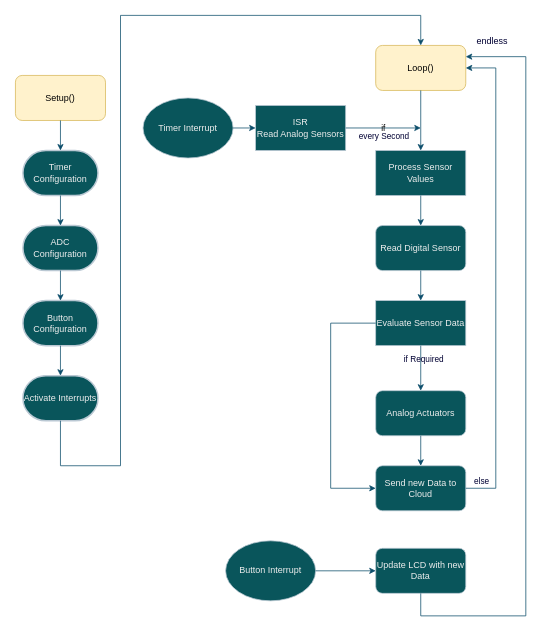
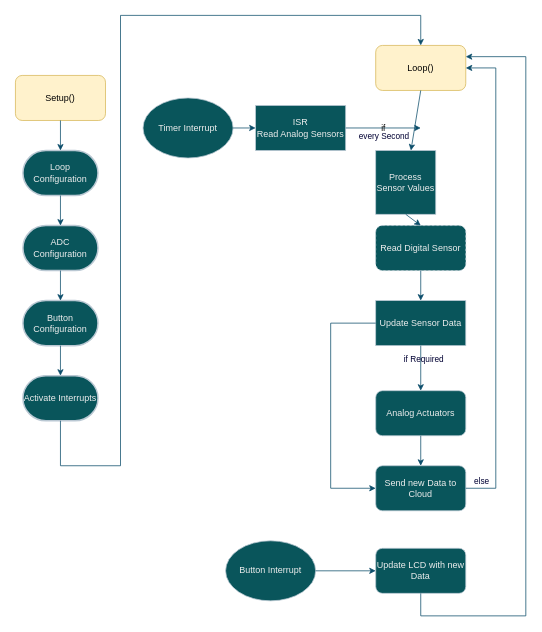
(492, 42) -> none
(60, 173) -> (60, 173)
(420, 173) -> (405, 182)
(420, 248) -> (420, 248)
(420, 323) -> (420, 323)
